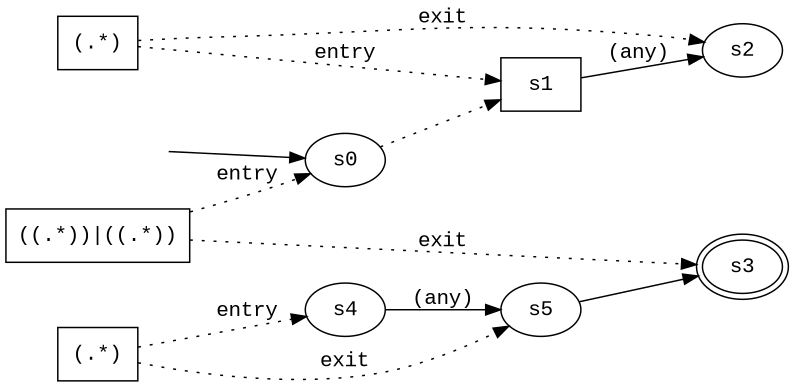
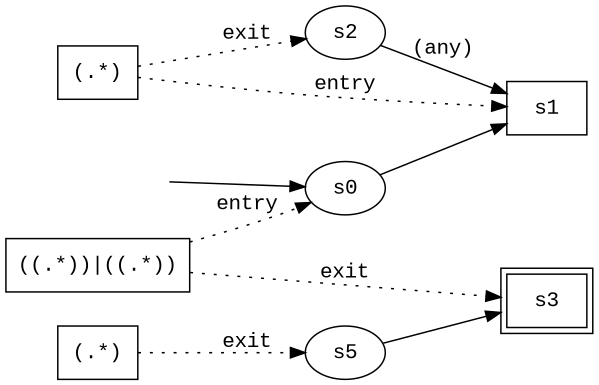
(635, 69) -> (437, 67)
(433, 126) -> (436, 152)
(742, 267) -> (547, 301)
(345, 310) -> none
